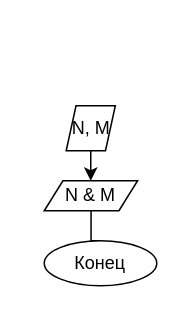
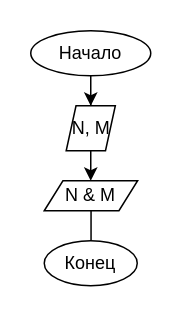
none -> (91, 53)
none -> (91, 96)
(101, 263) -> (91, 263)
